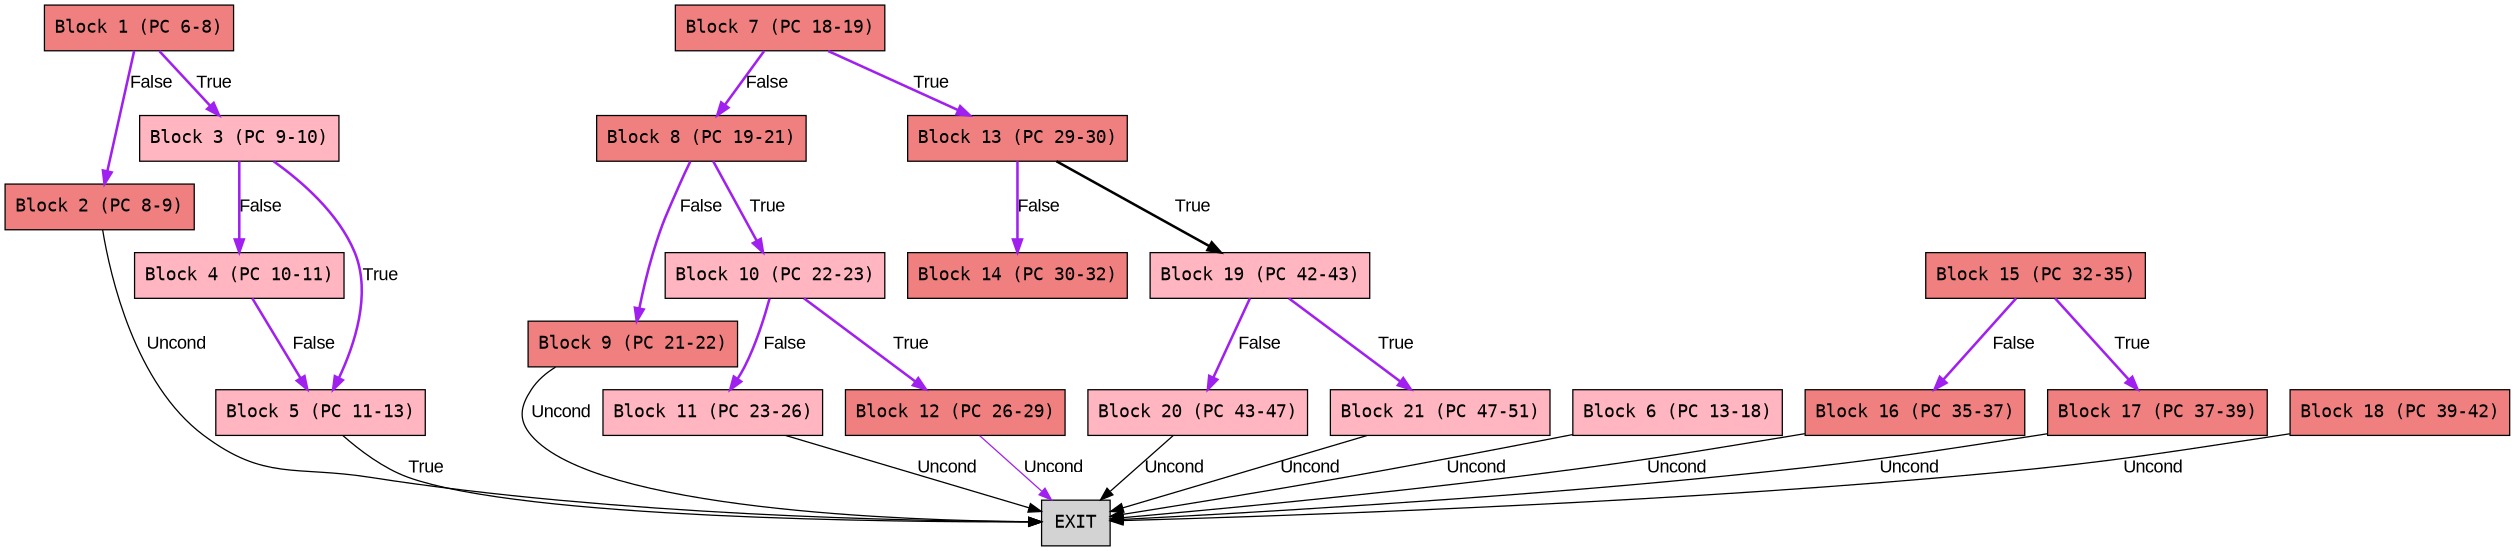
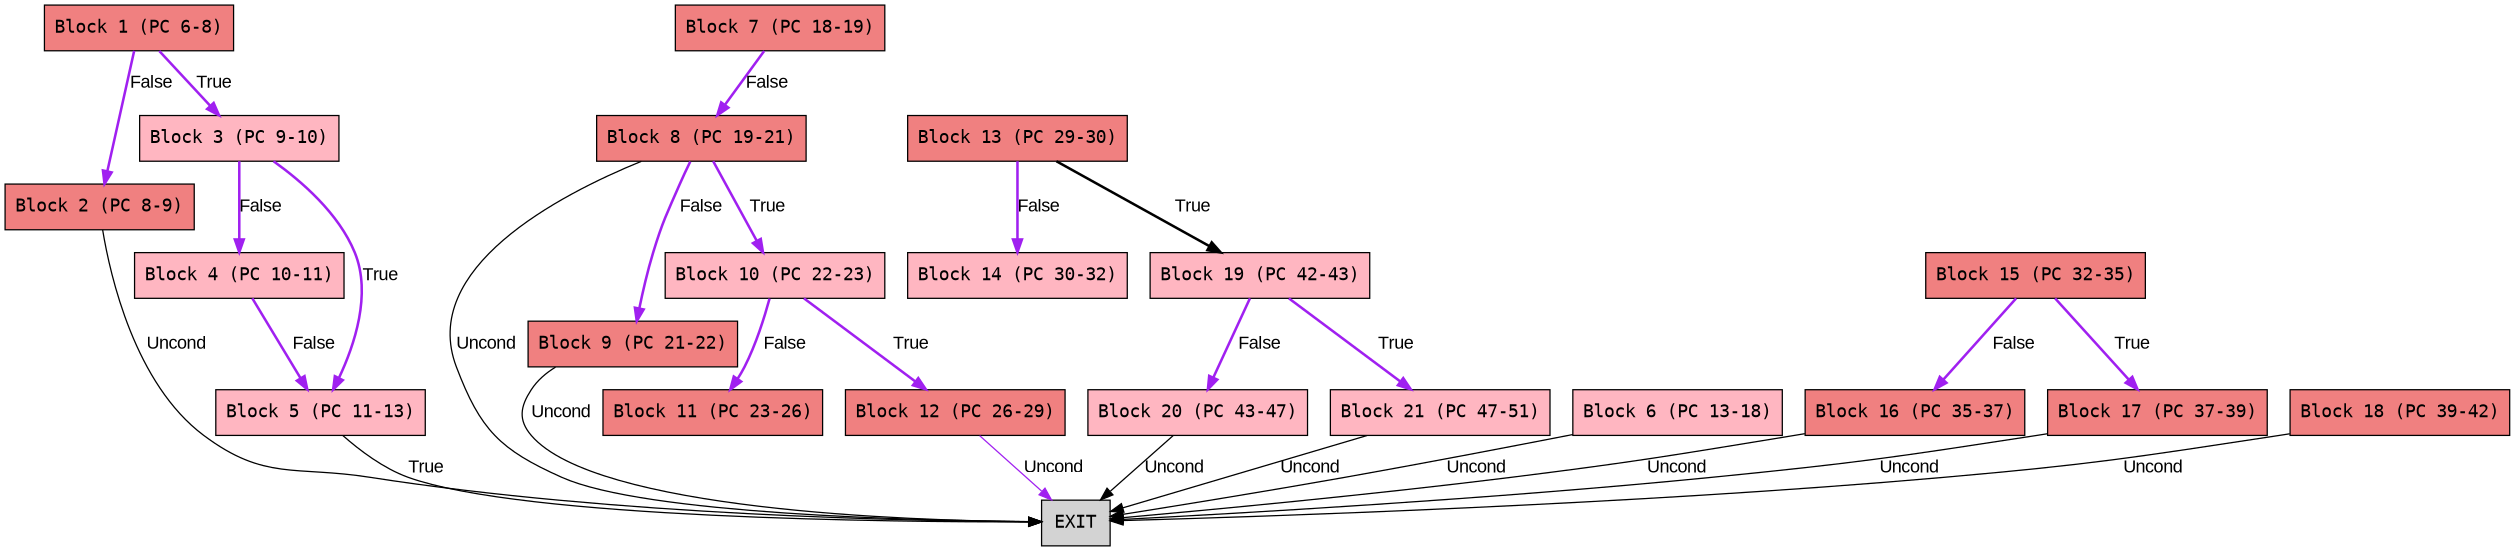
(893, 81) -> none
(1017, 275) -> (1017, 275)
(713, 413) -> (713, 413)
(907, 472) -> (566, 479)
